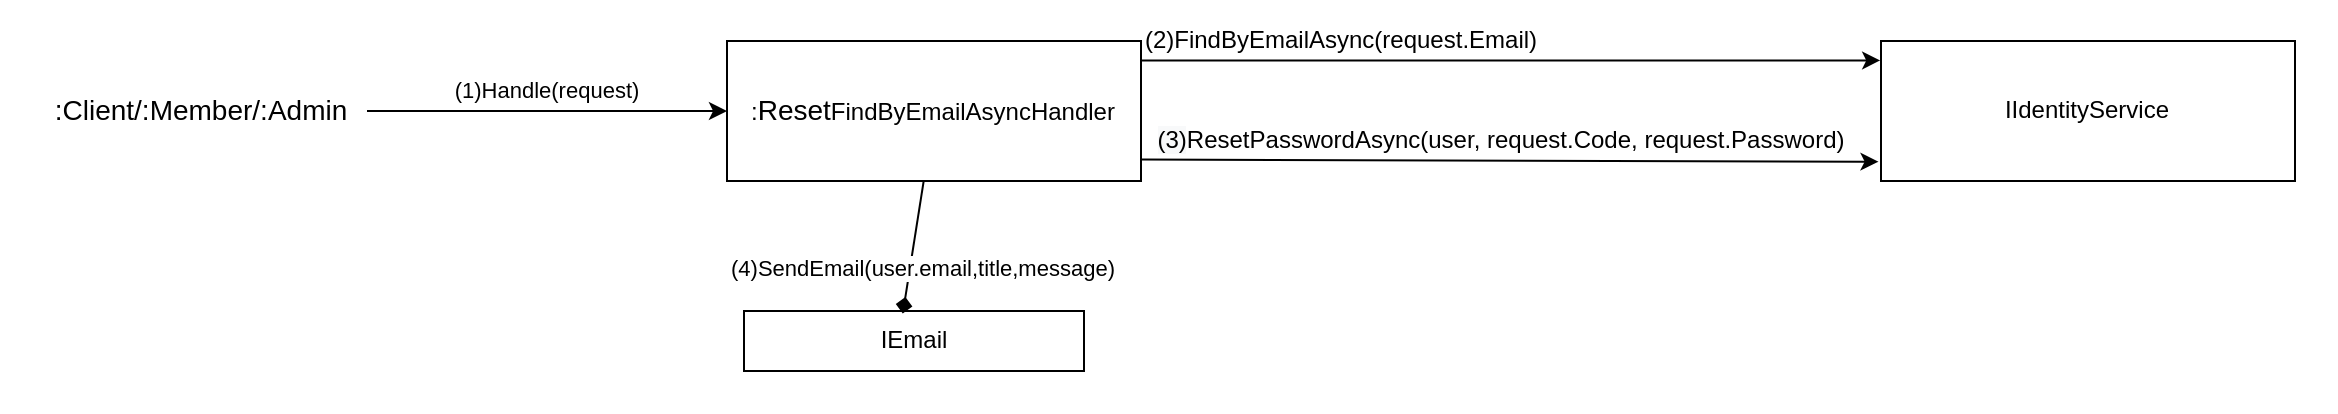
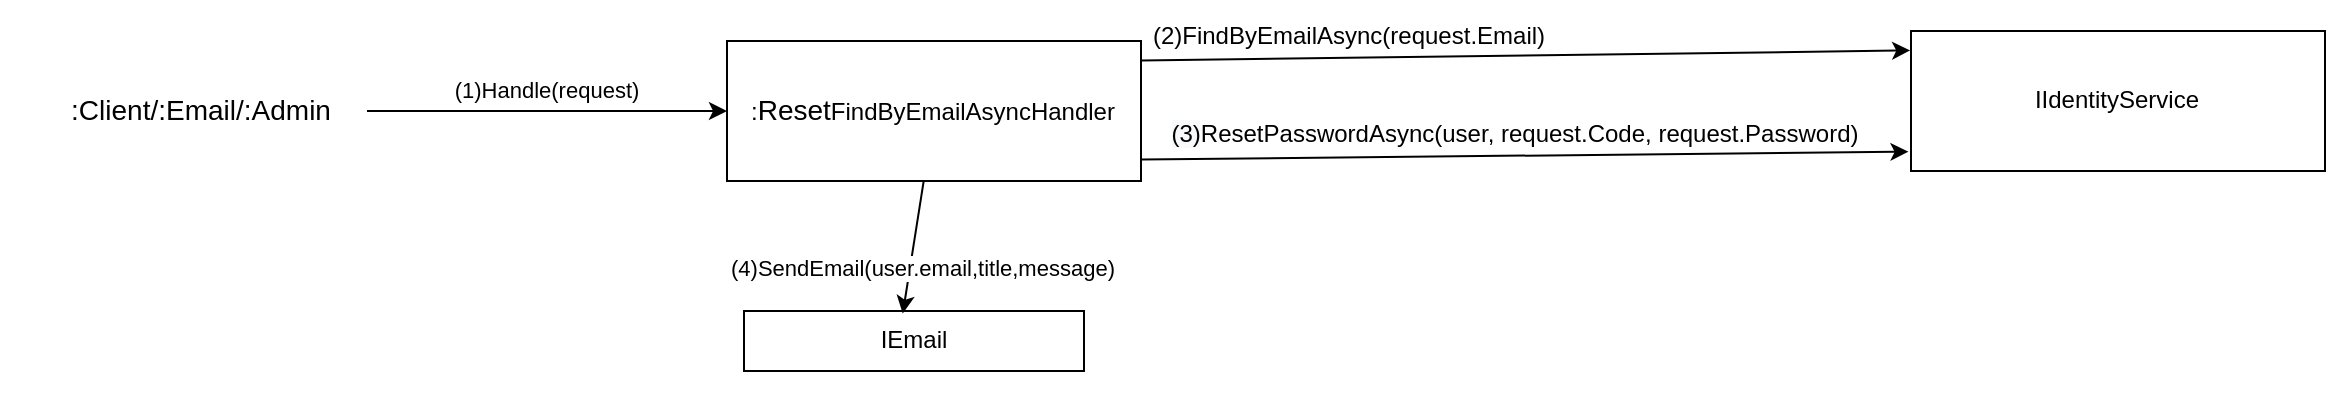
(202, 111) -> (202, 111)
(2088, 111) -> (2118, 101)
(905, 297) -> (905, 298)
